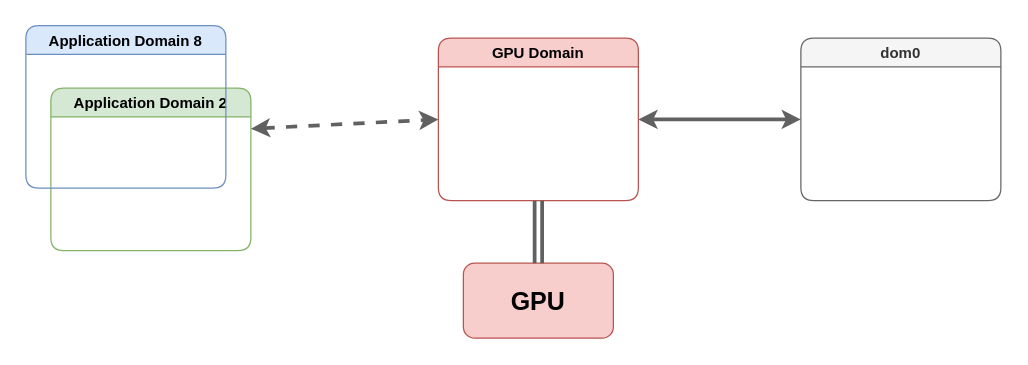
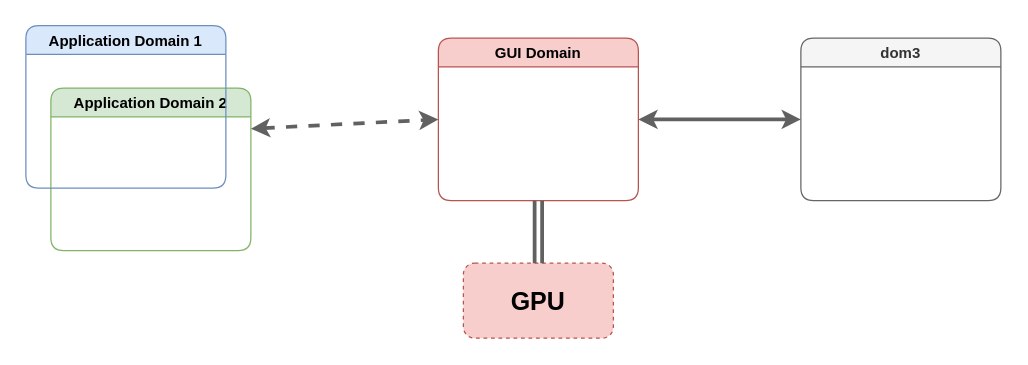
(125, 41) -> (125, 41)
(538, 53) -> (538, 53)
(900, 53) -> (900, 53)
(538, 301) -> (538, 301)
